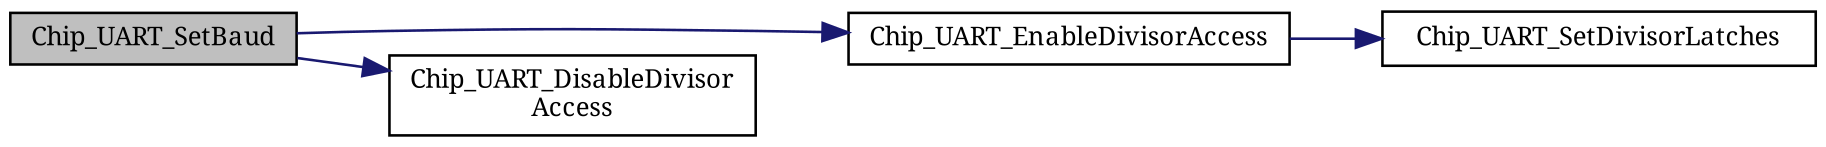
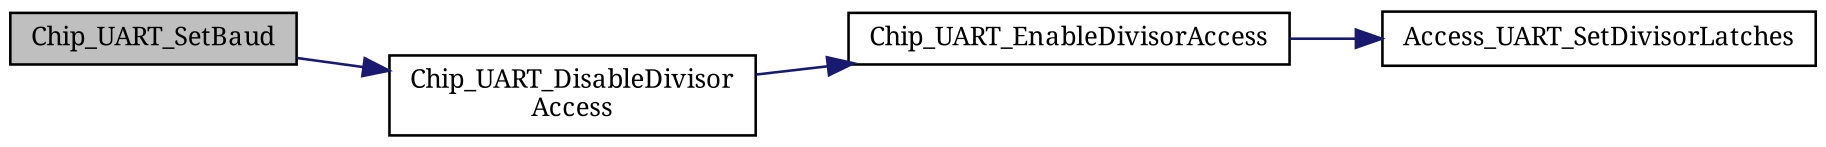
(559, 29) -> (792, 70)
(1599, 39) -> (1599, 39)
